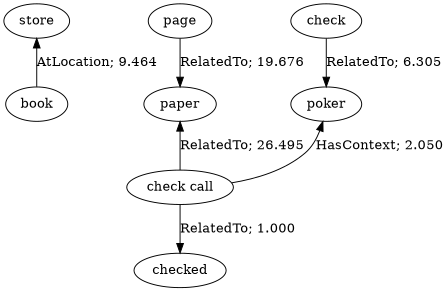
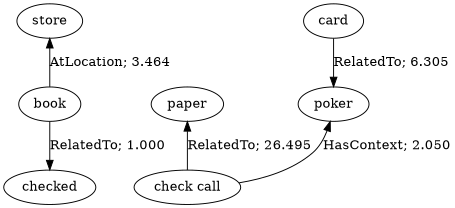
(180, 21) -> none
(326, 21) -> (334, 21)
(97, 63) -> (110, 63)
(180, 224) -> (50, 141)
